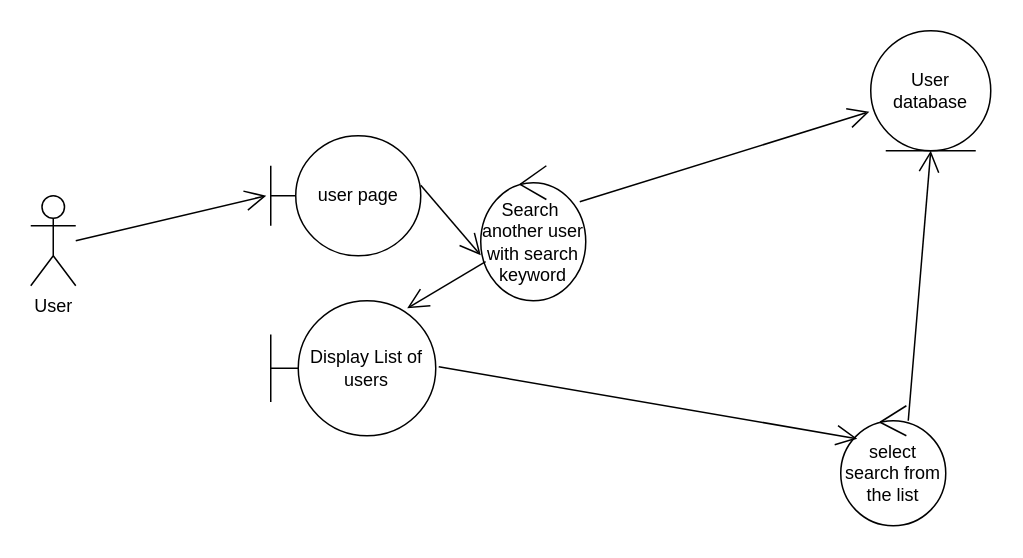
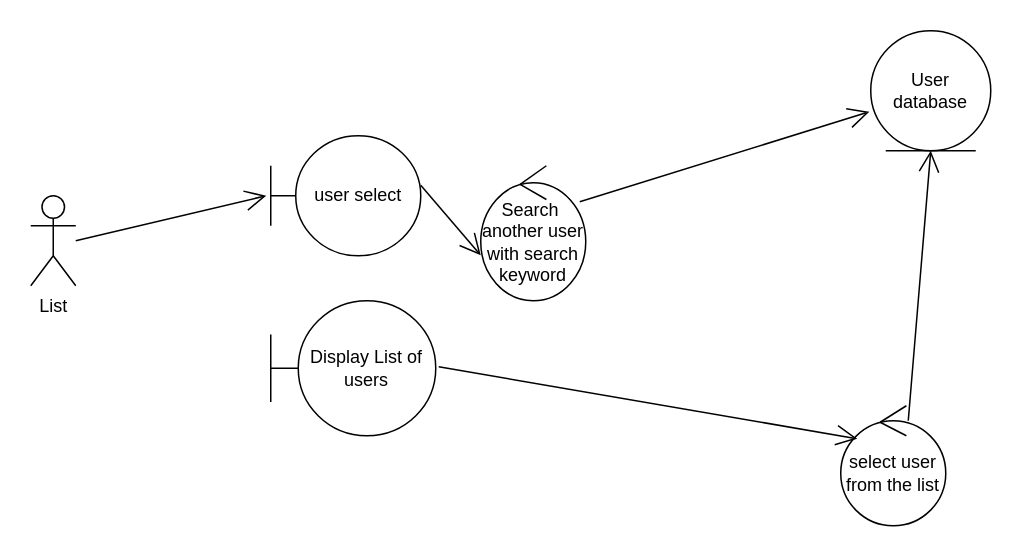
(359, 196) -> (359, 196)
(448, 284) -> none
(54, 307) -> (54, 307)
(893, 473) -> (893, 473)
